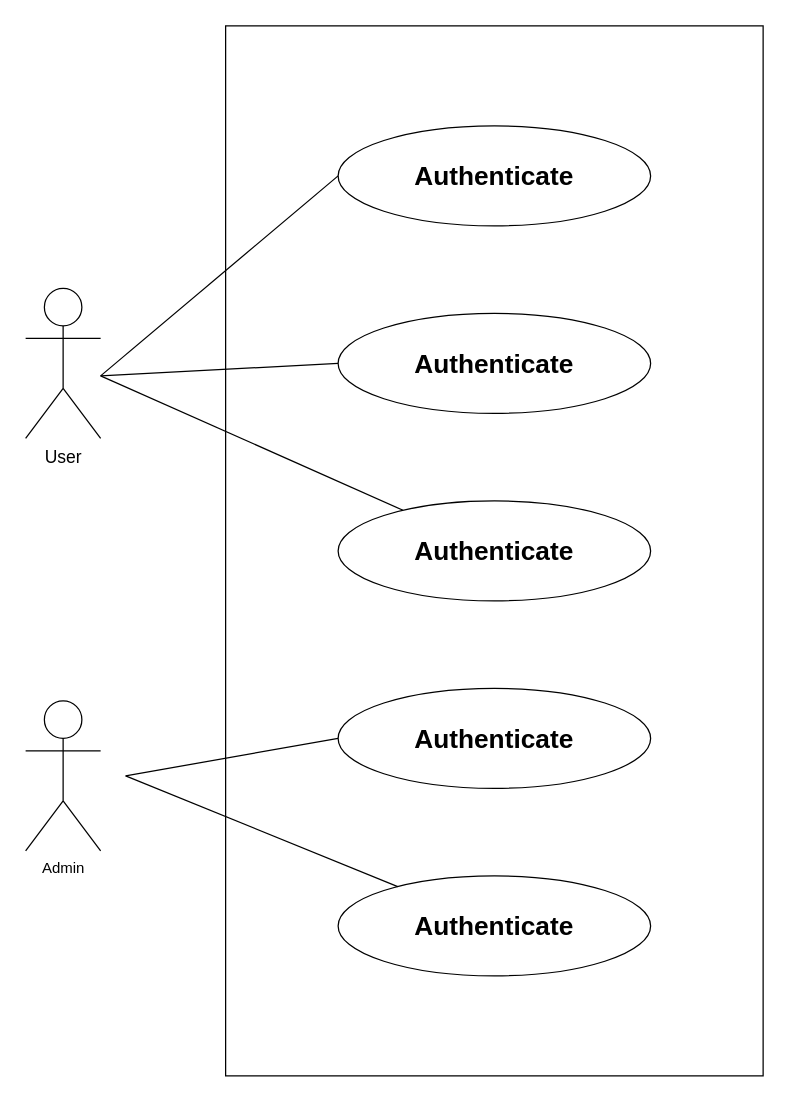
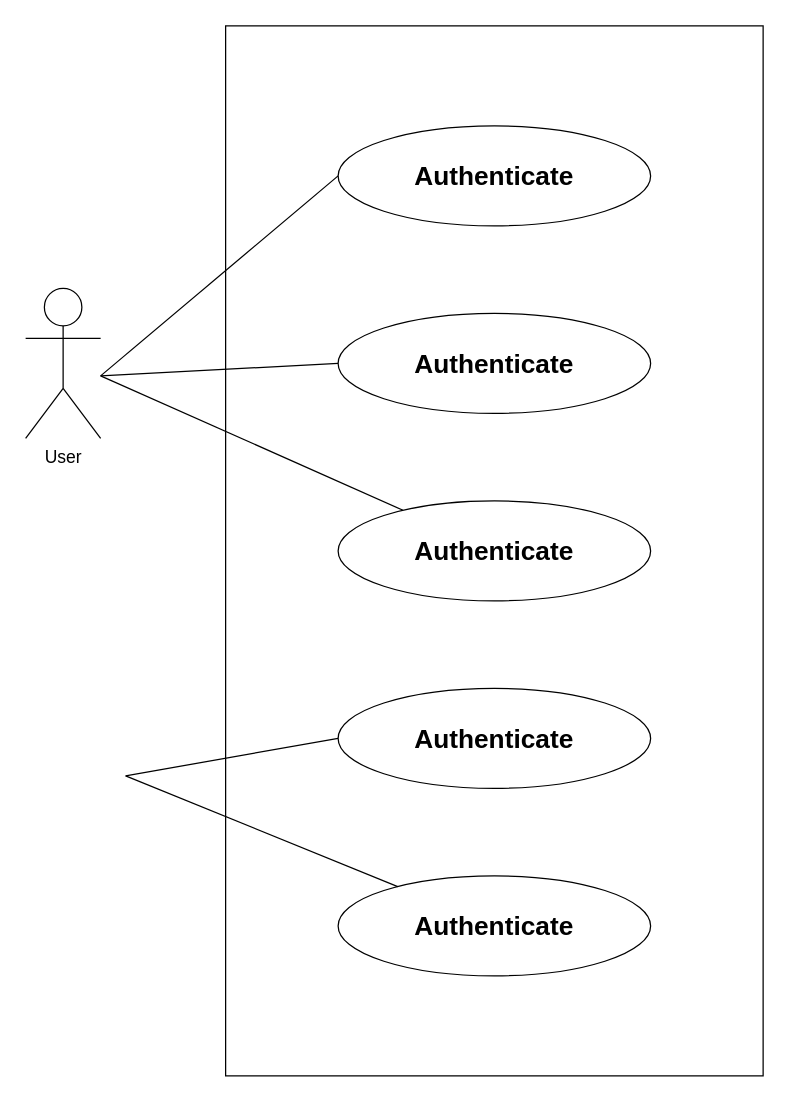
(63, 776) -> none
